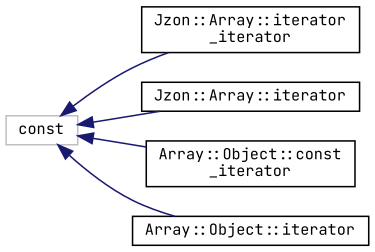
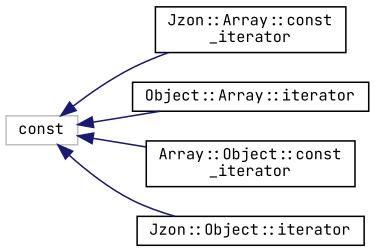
(251, 30) -> (251, 30)
(251, 97) -> (251, 97)
(251, 231) -> (251, 231)
